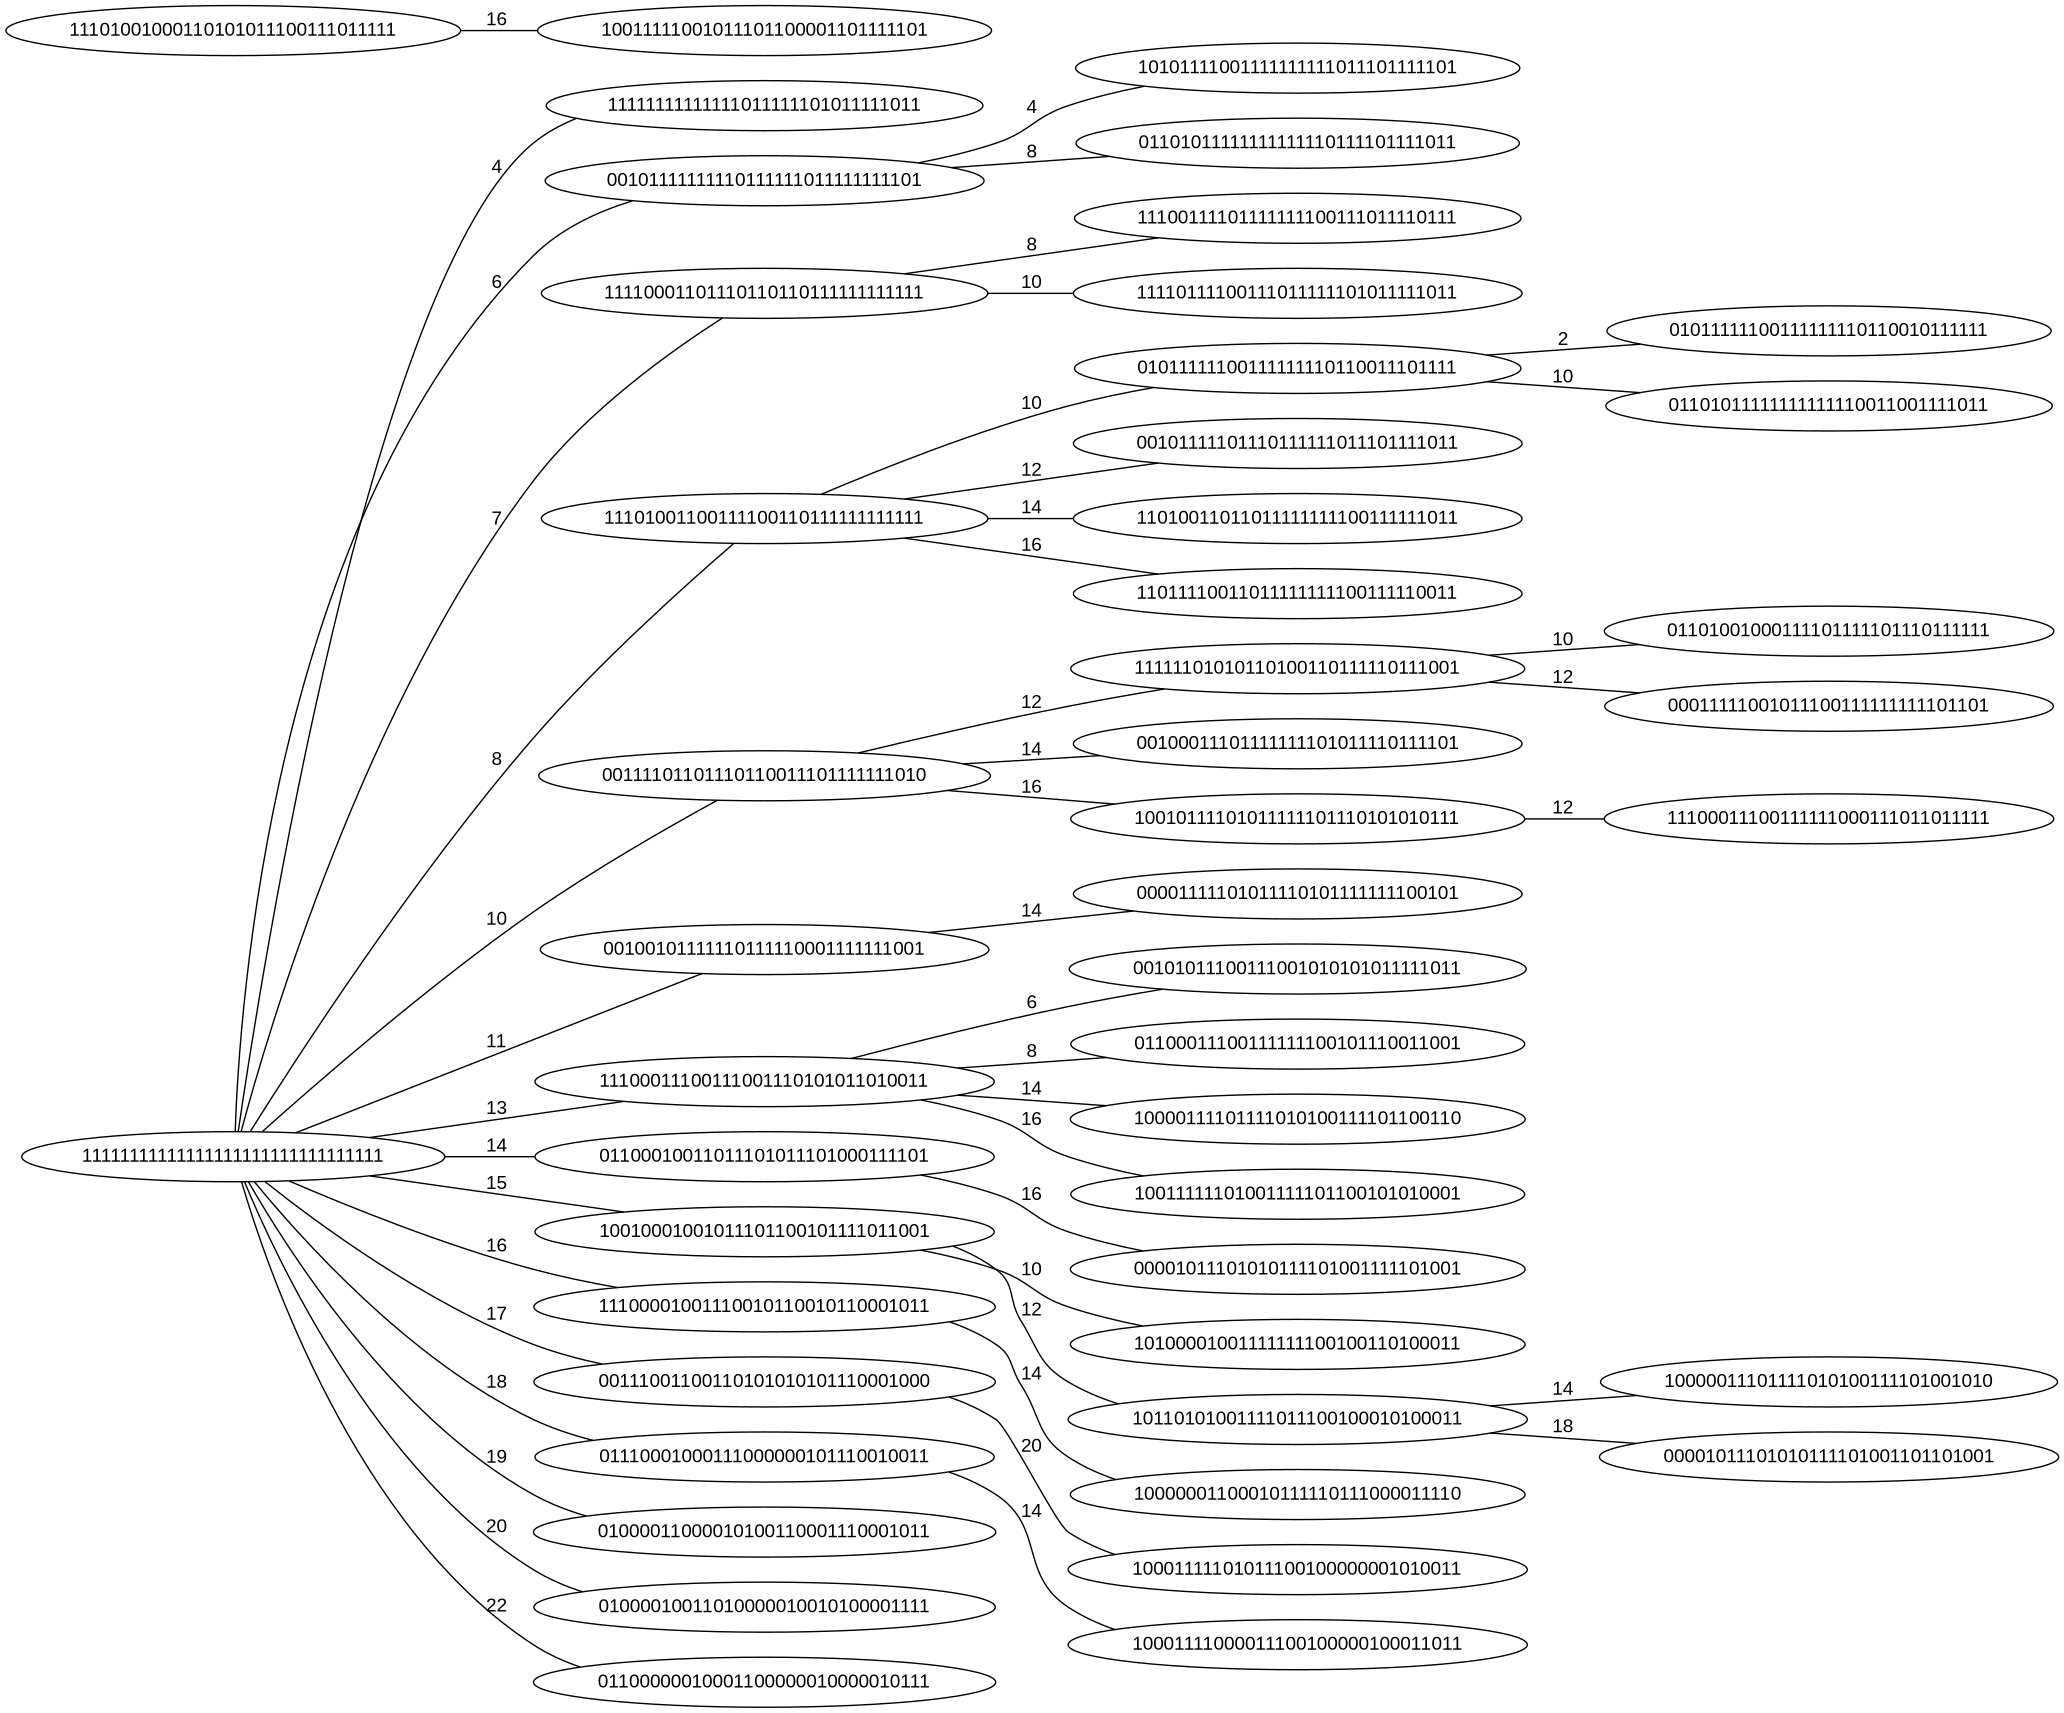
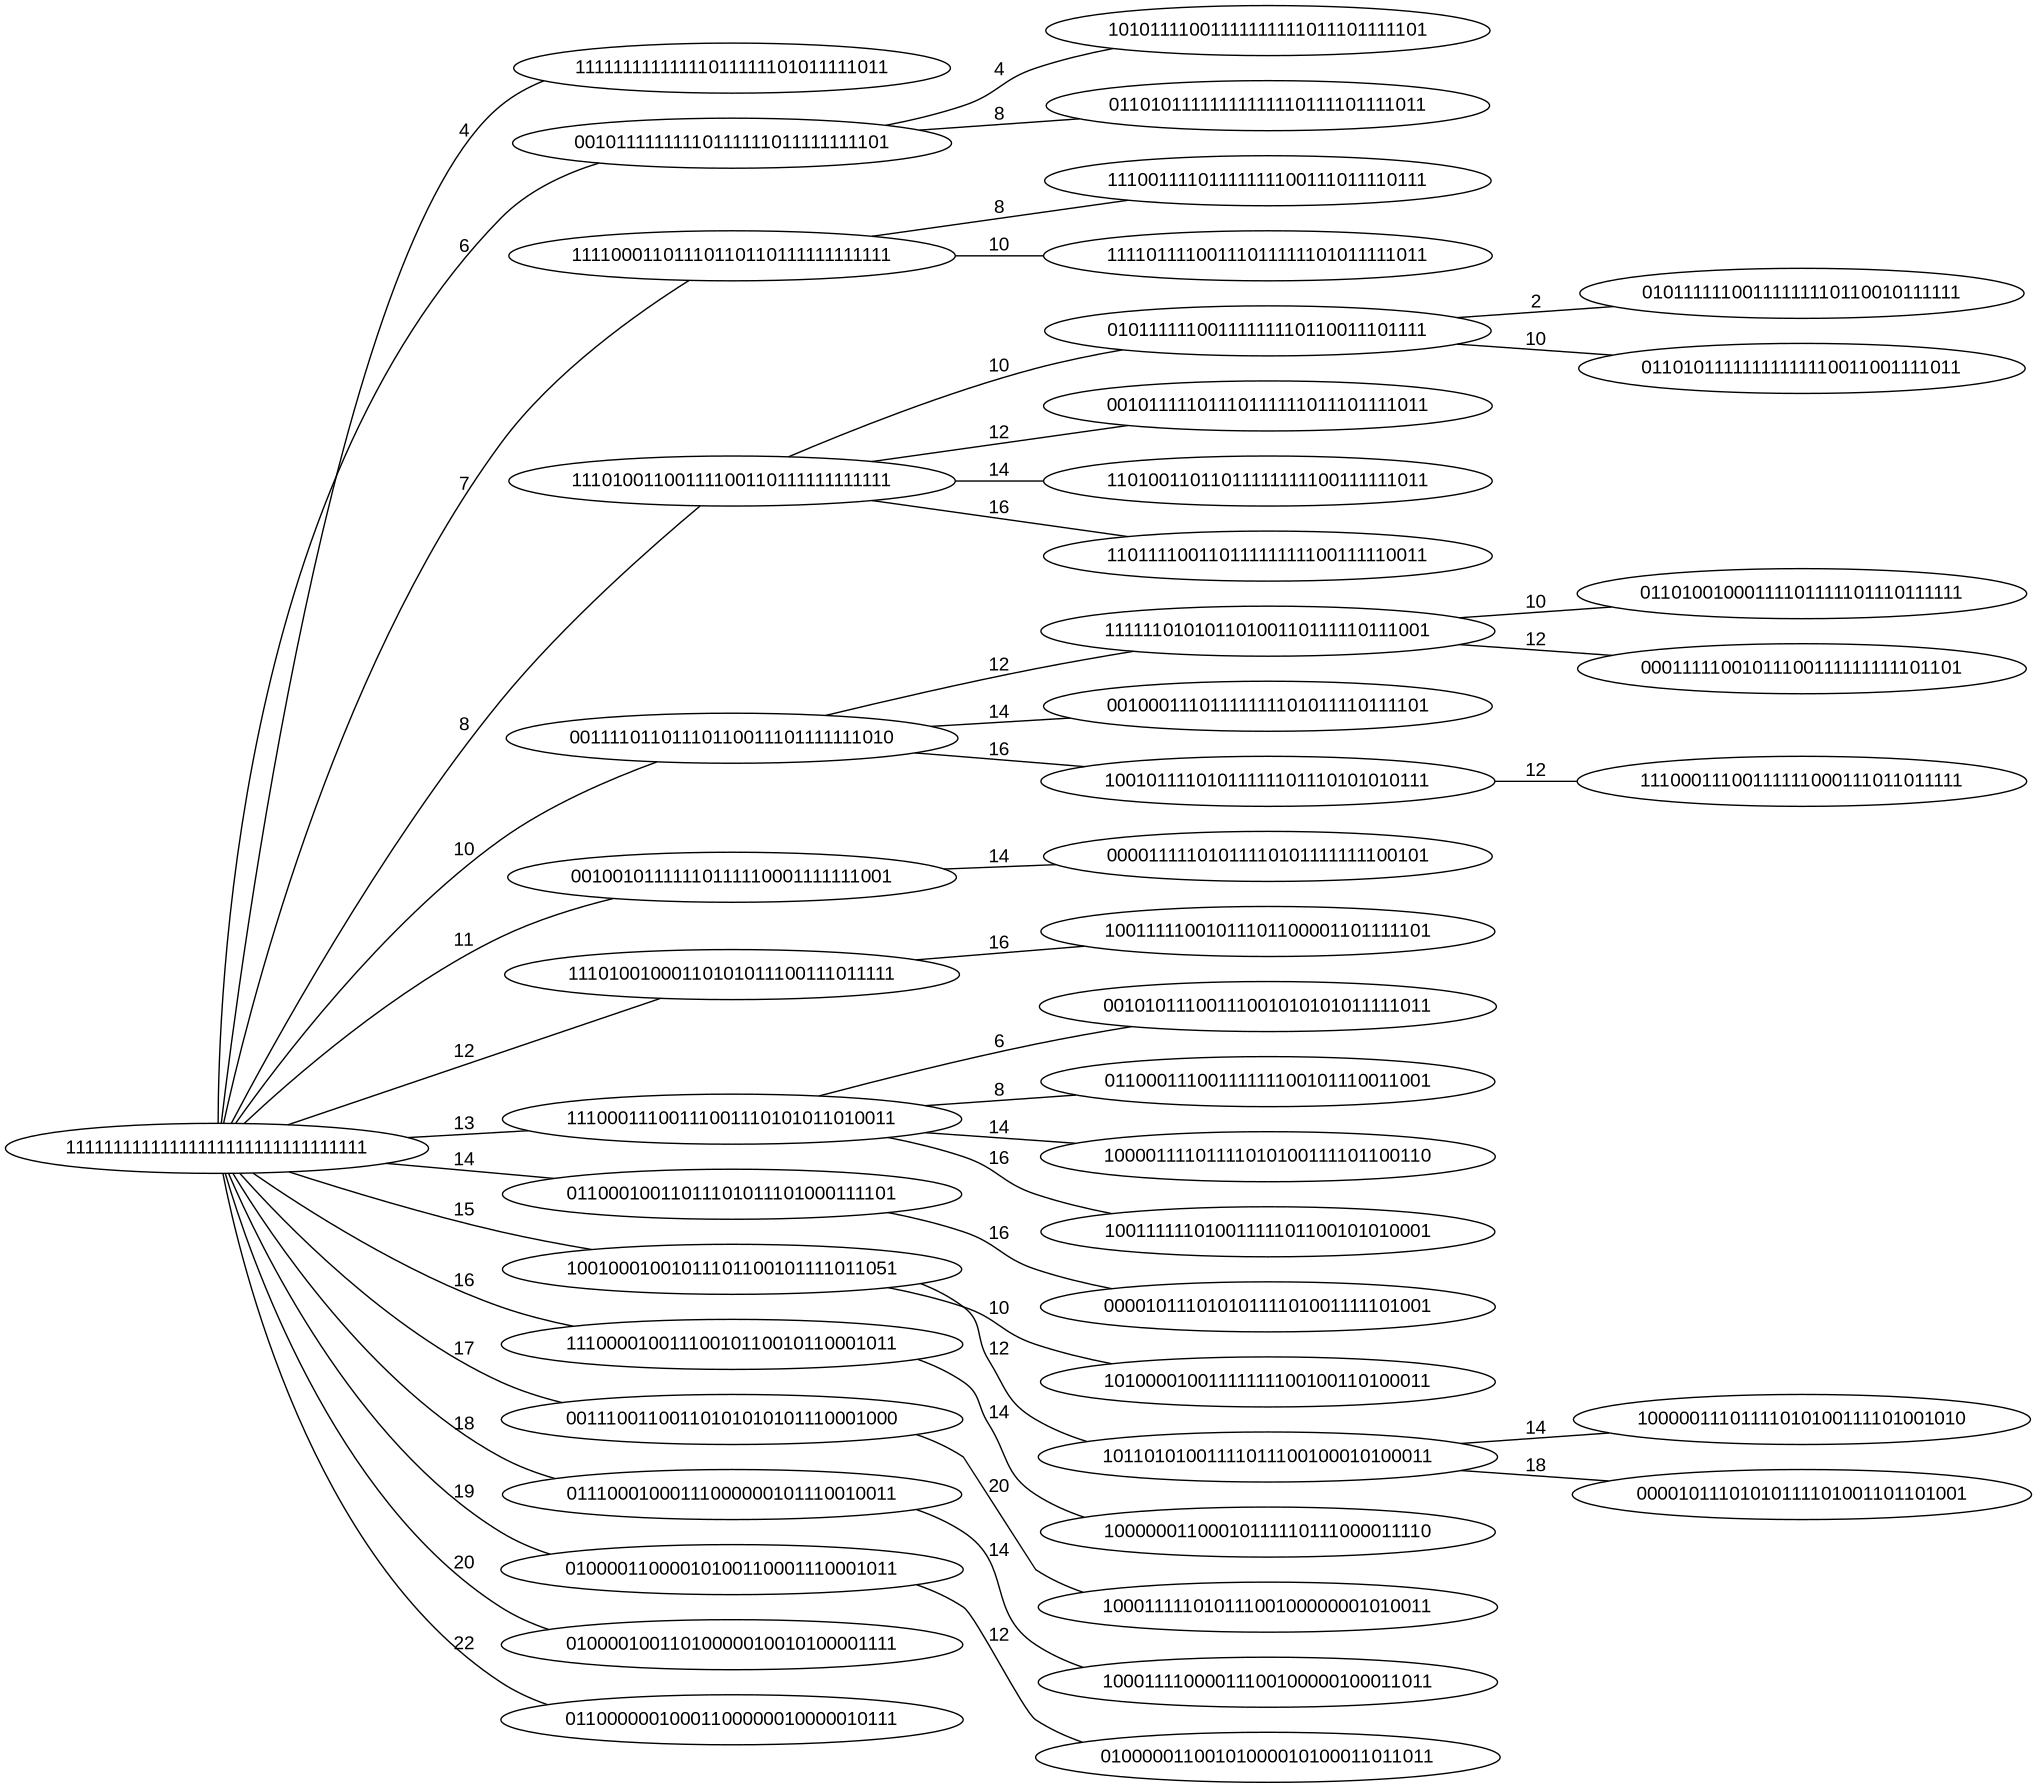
none -> (474, 1062)
(765, 1232) -> (732, 1269)
none -> (1268, 1757)
